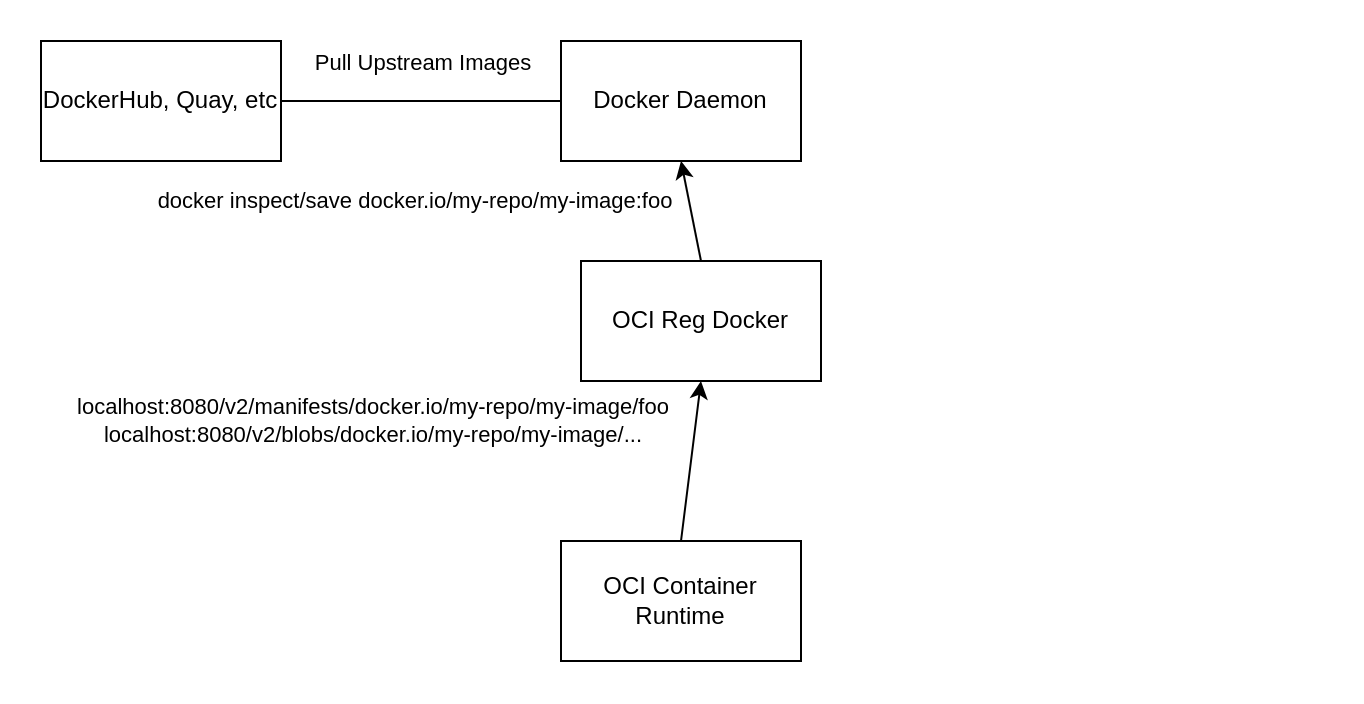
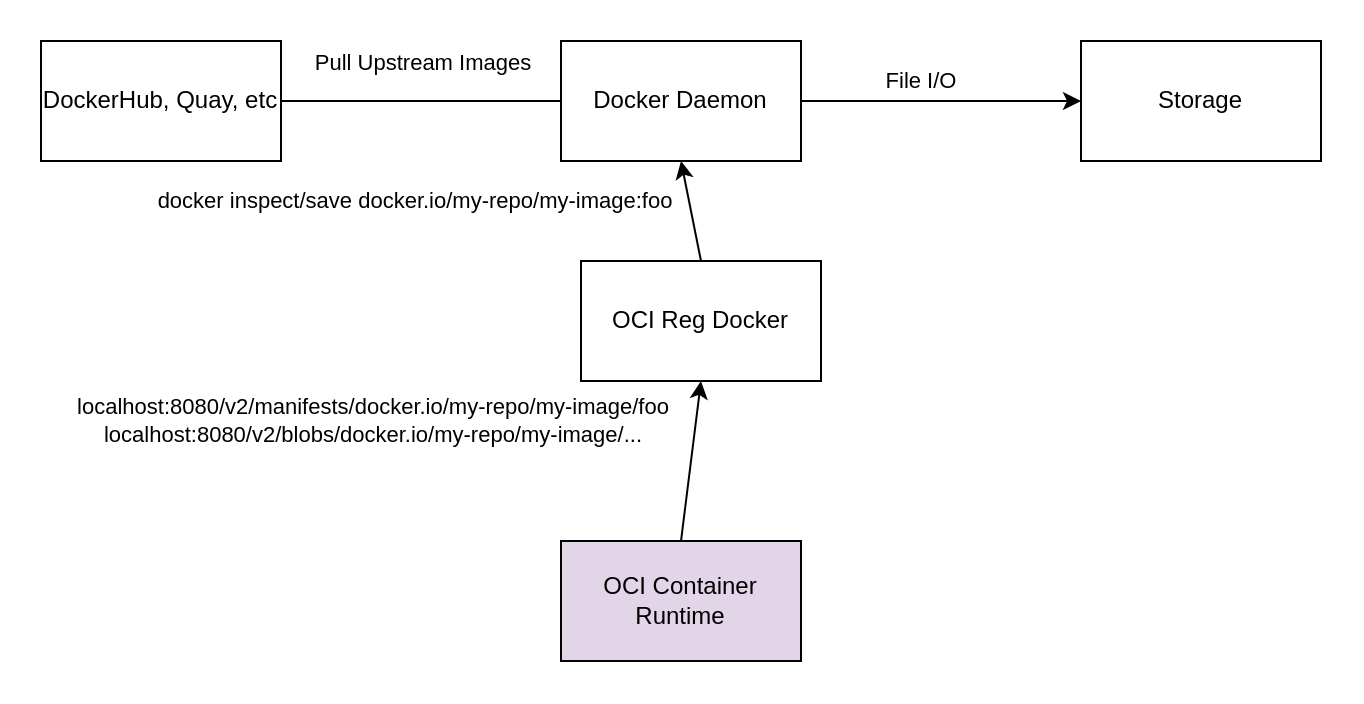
none -> (934, 101)
none -> (1201, 101)
(681, 601) -> (681, 601)
